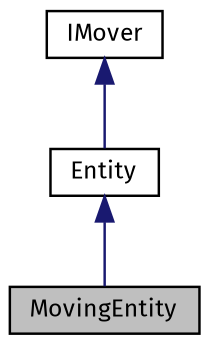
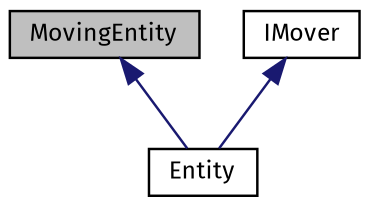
(105, 254) -> (162, 114)
